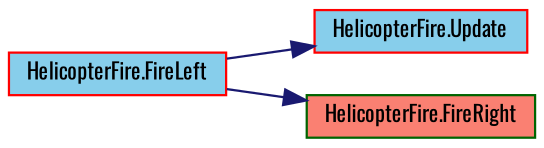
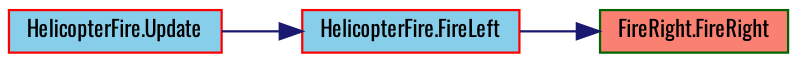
(259, 54) -> (251, 31)
(421, 116) -> (694, 31)
